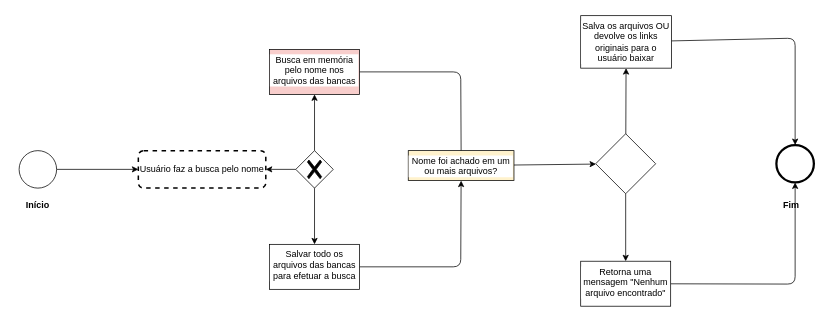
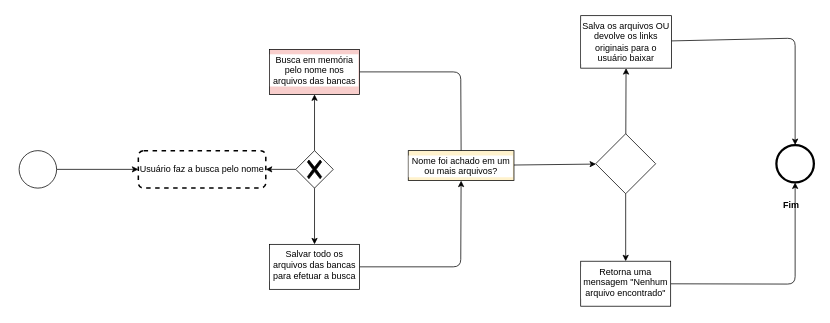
(38, 205) -> none
